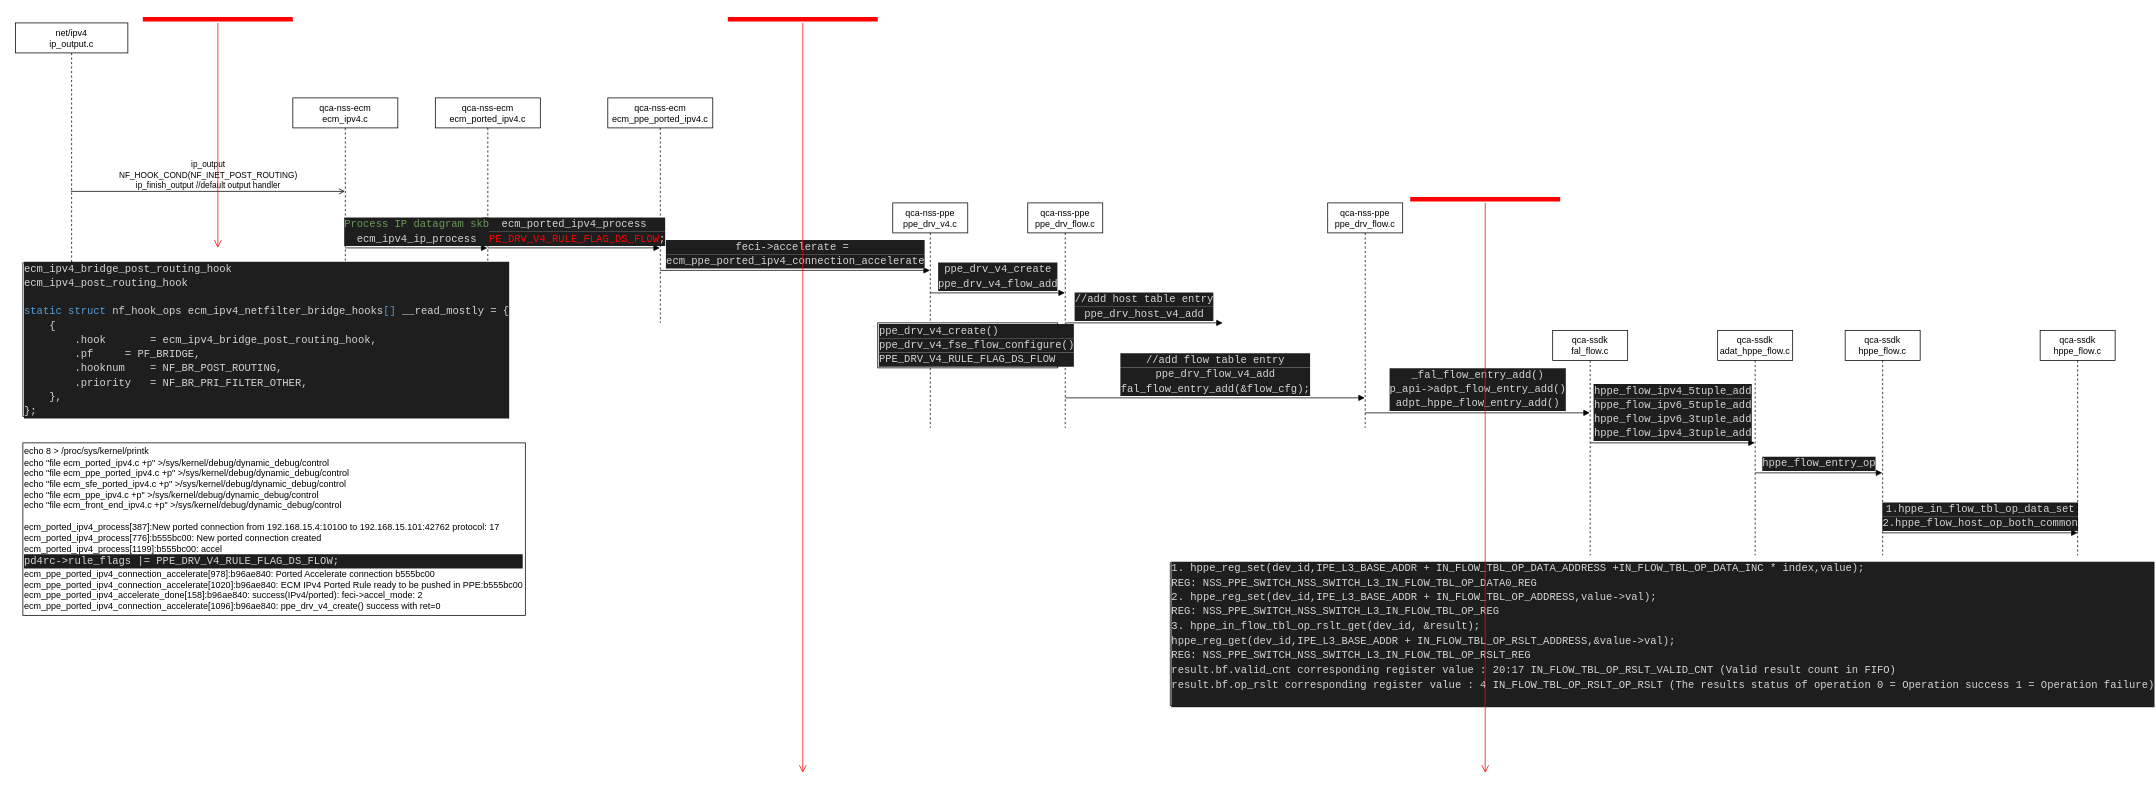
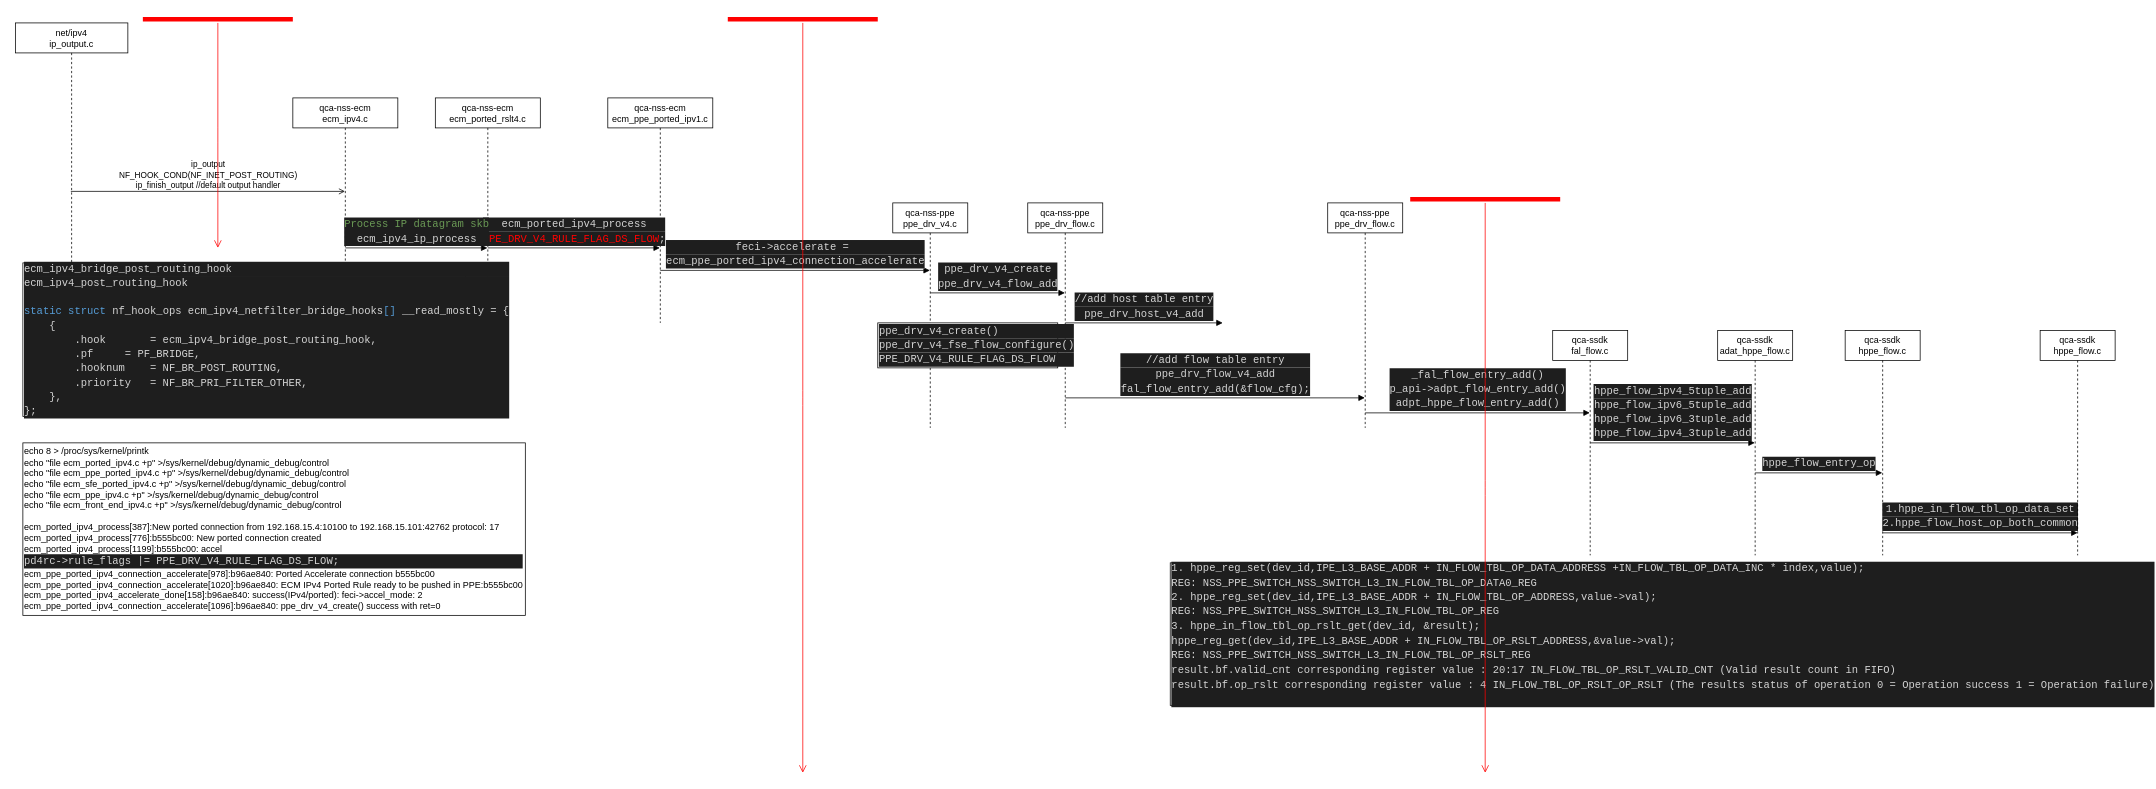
(488, 108) -> (488, 108)
(660, 108) -> (660, 108)
